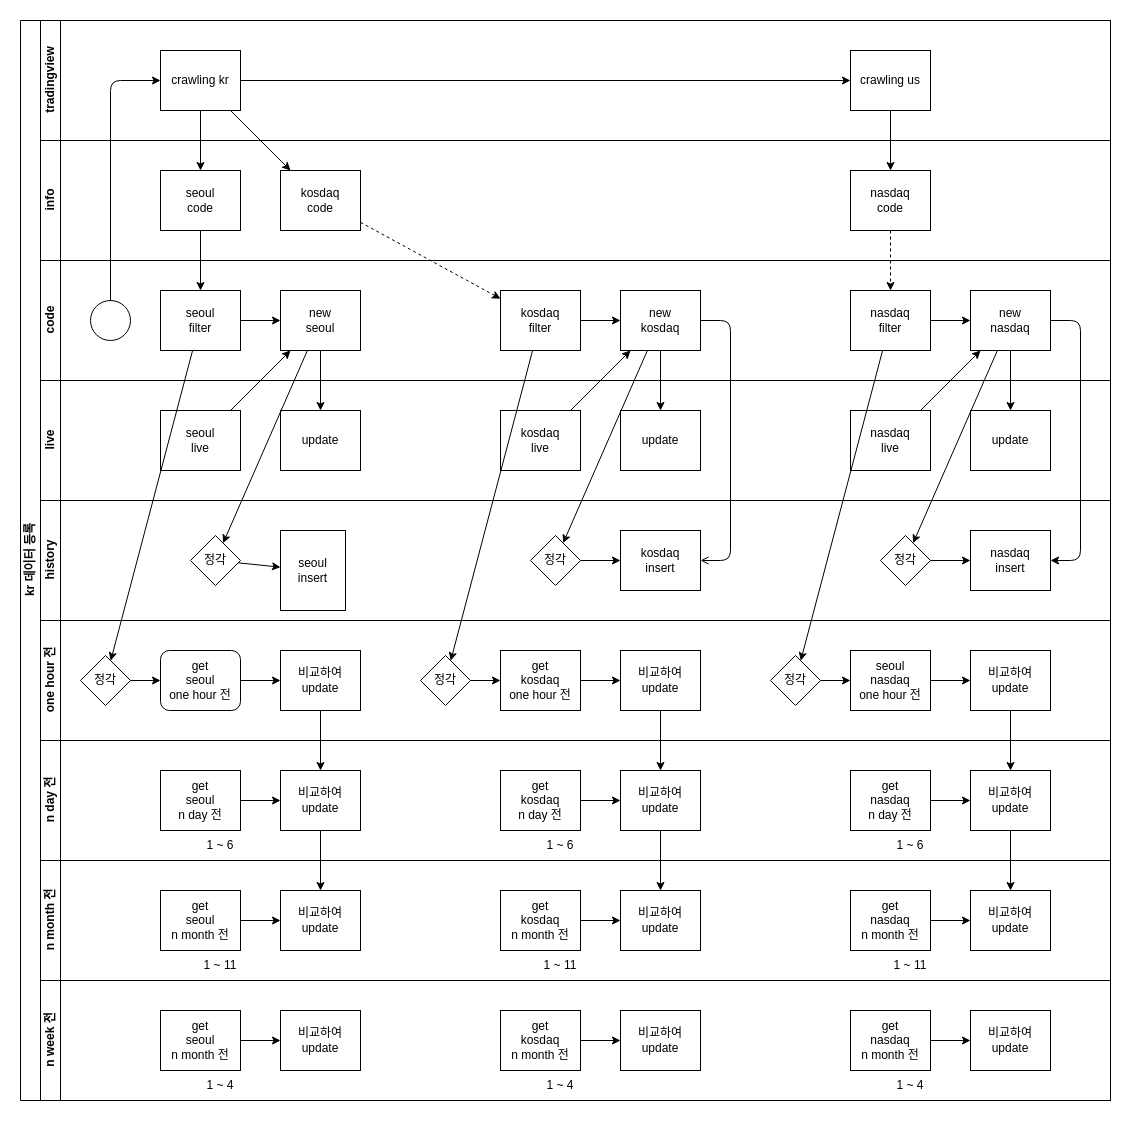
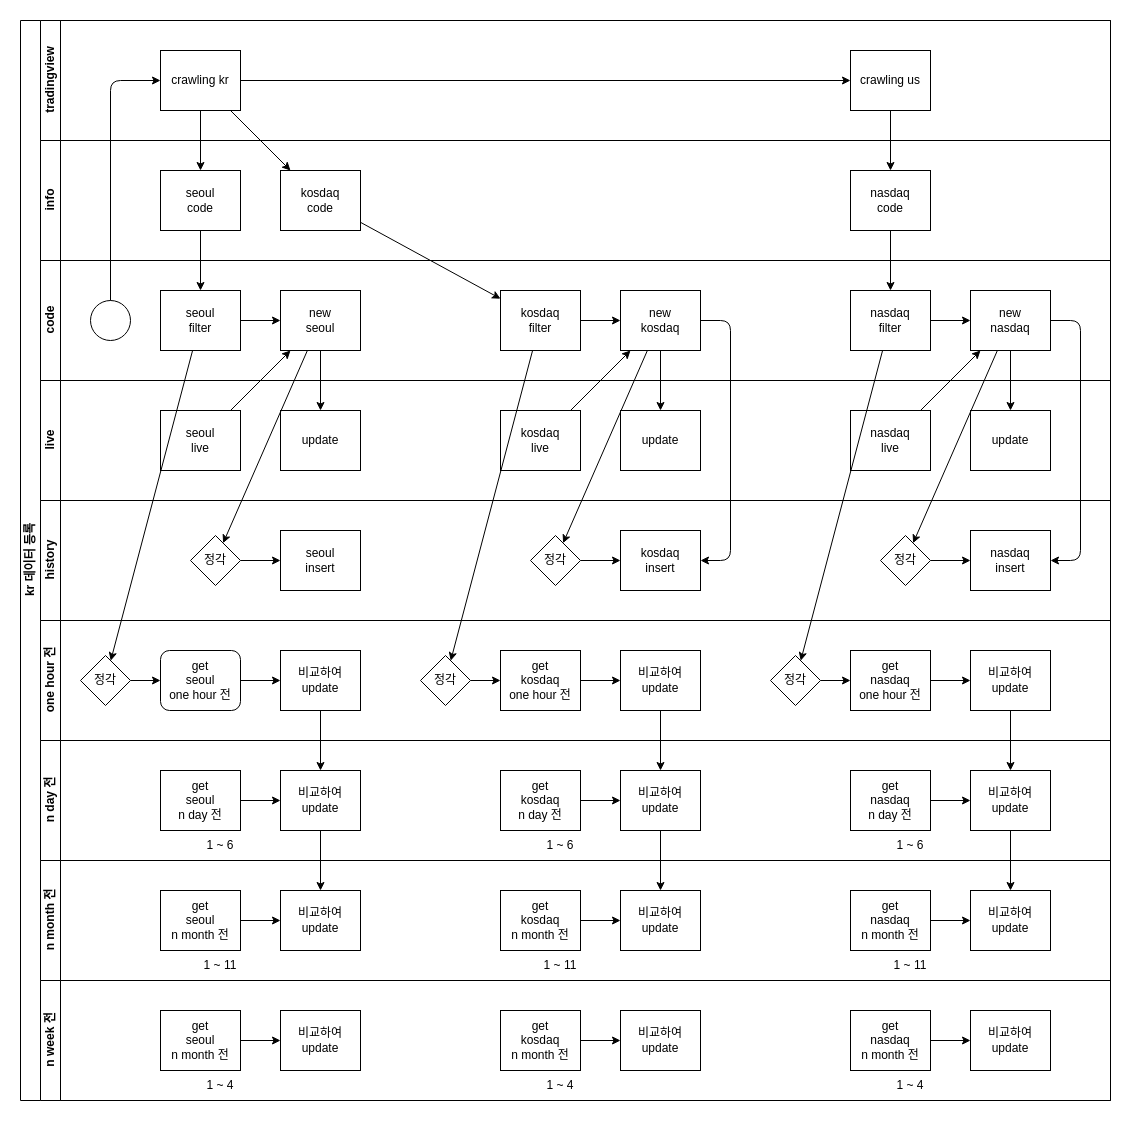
(426, 258) -> (426, 258)
(891, 258) -> (891, 258)
(706, 561) -> (708, 561)
(313, 571) -> (321, 561)
(891, 681) -> (891, 681)
